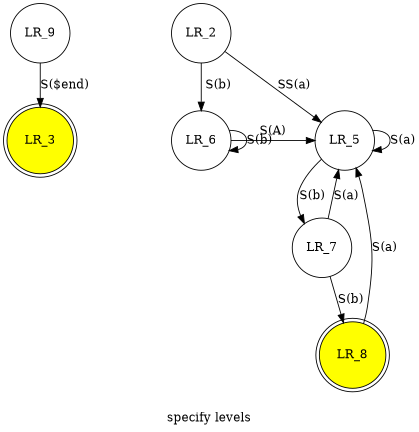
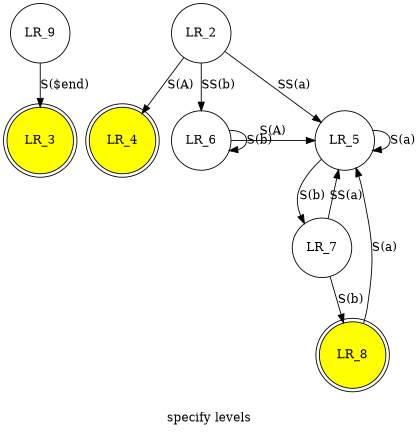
(218, 85) -> (218, 85)
none -> (122, 141)
(346, 196) -> (346, 196)
